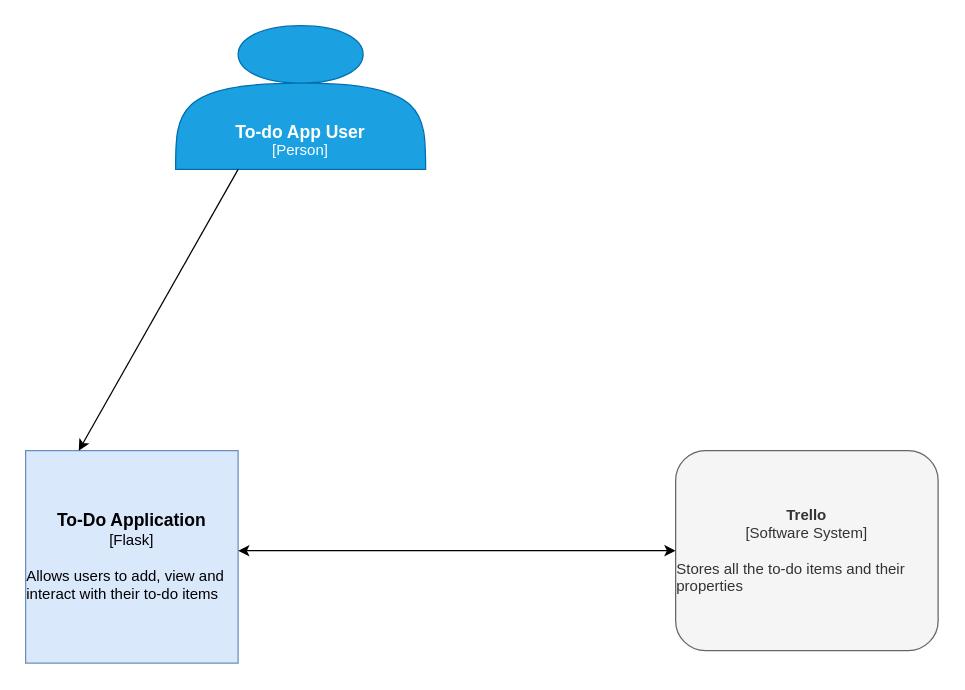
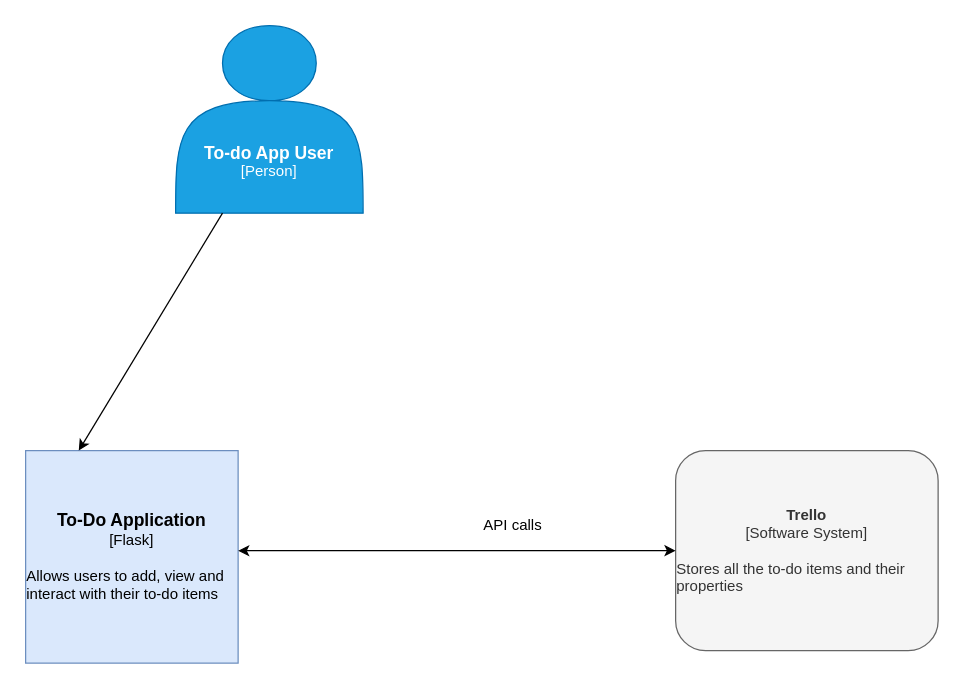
(301, 98) -> (269, 119)
none -> (513, 526)
